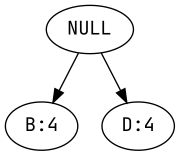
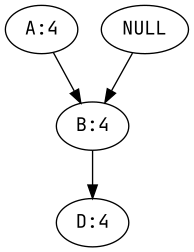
none -> (42, 30)
(111, 72) -> (93, 168)
